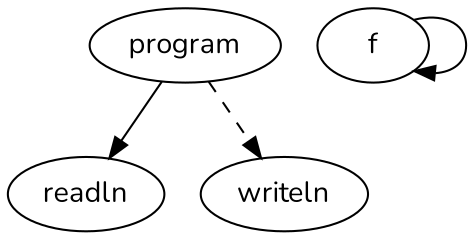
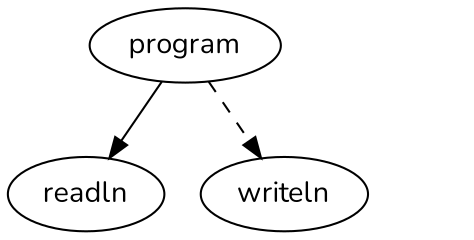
(373, 45) -> none
